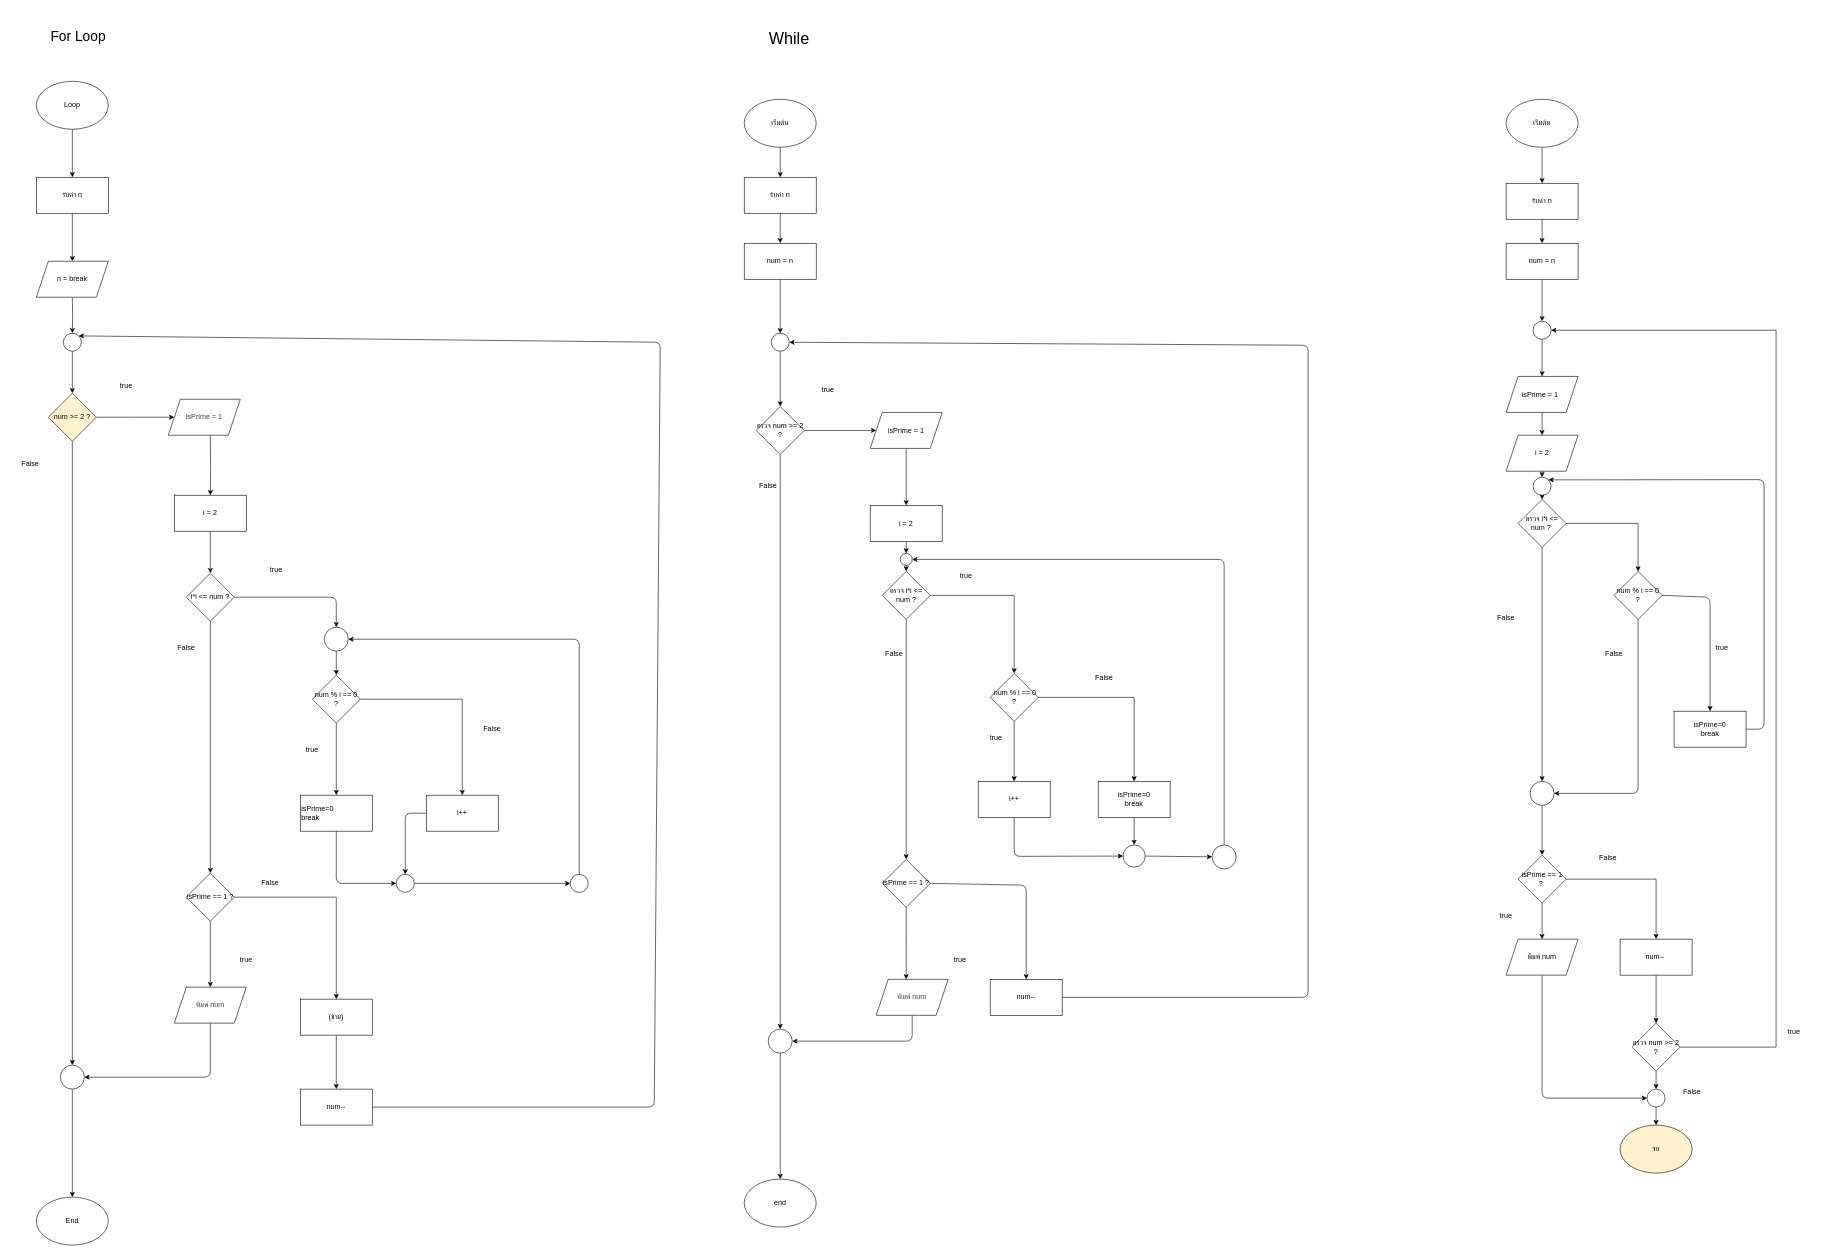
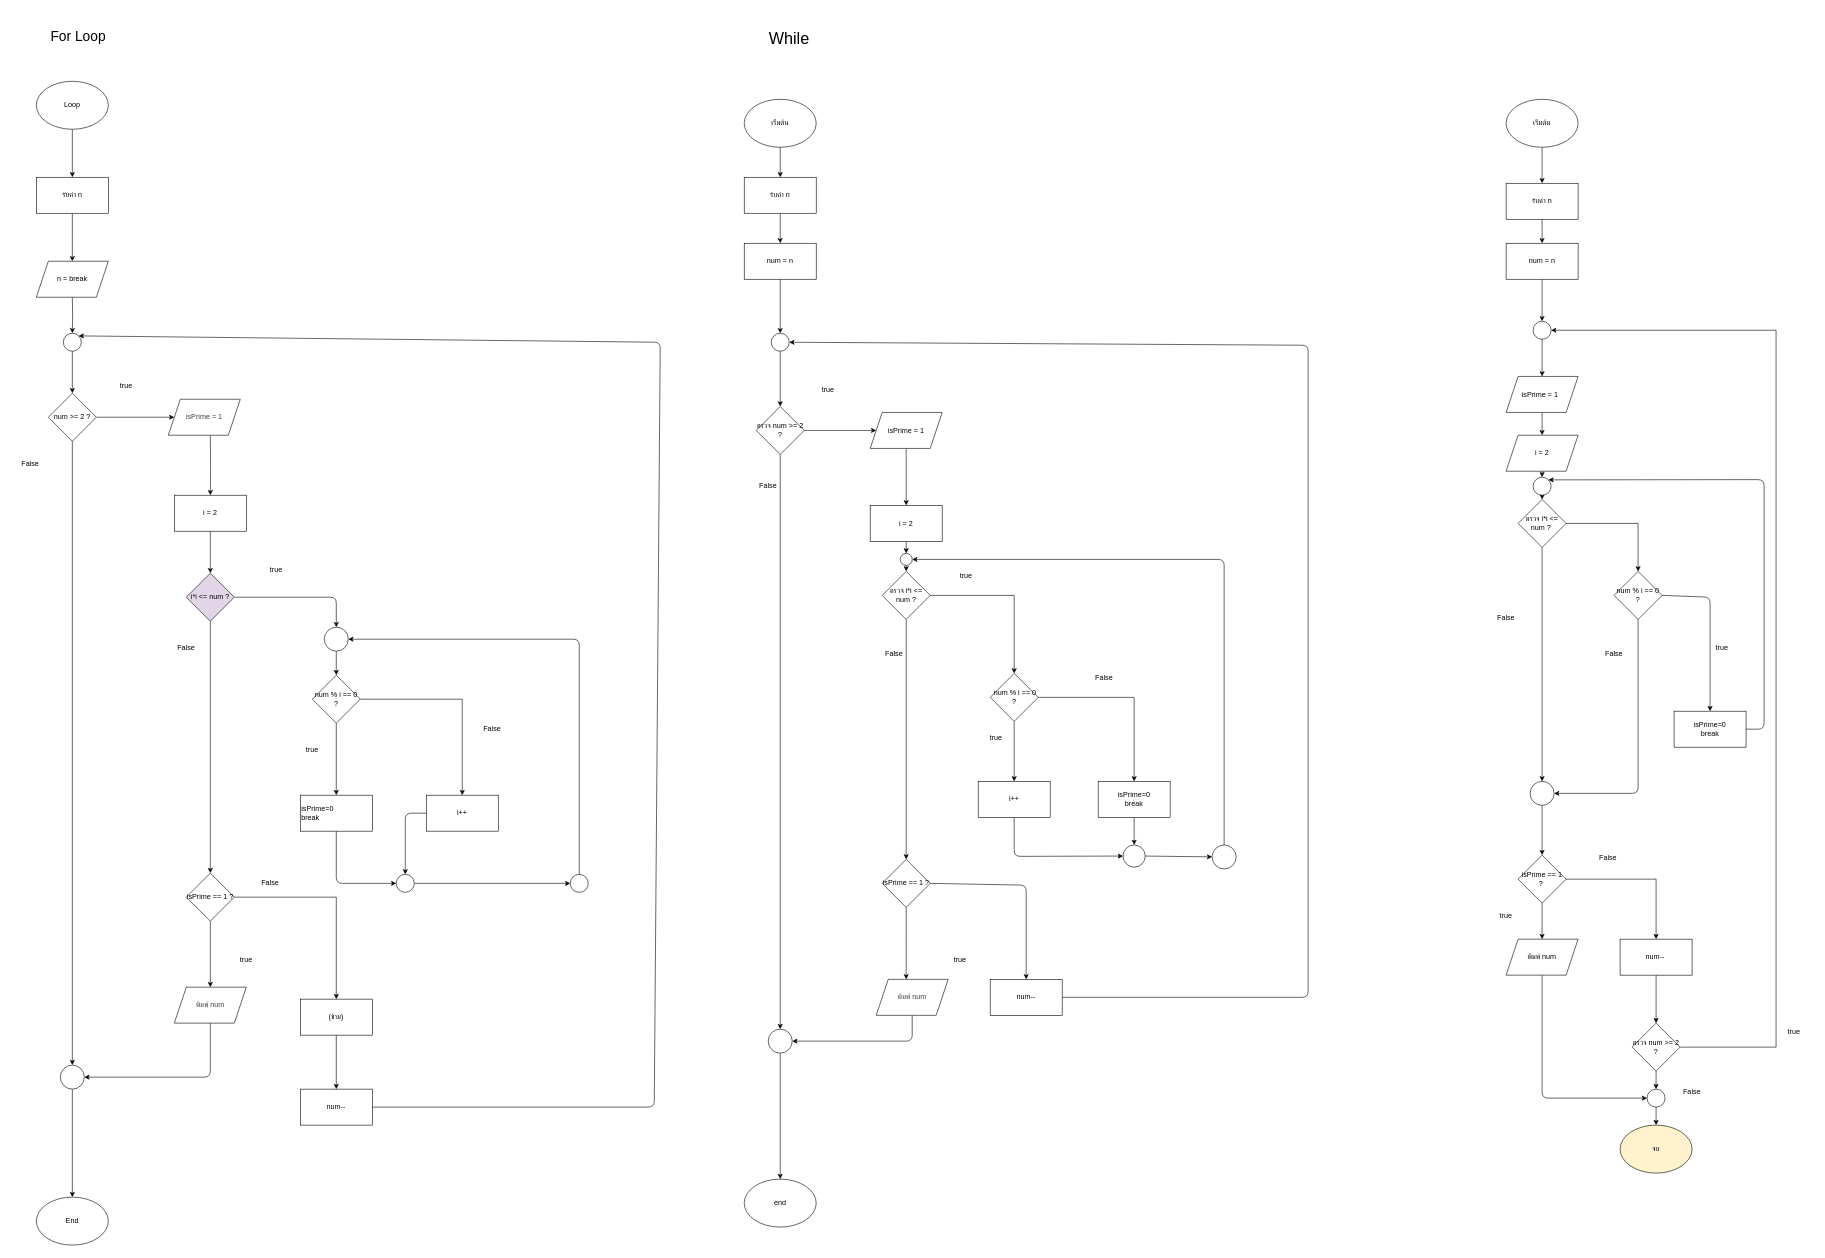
(72, 417) -> (72, 417)
(210, 597) -> (210, 597)
